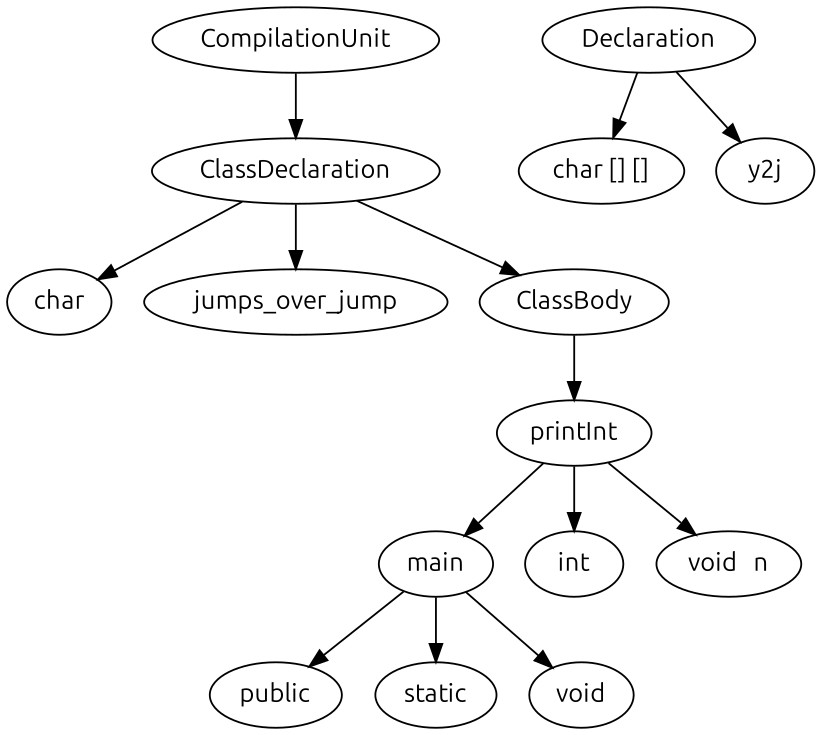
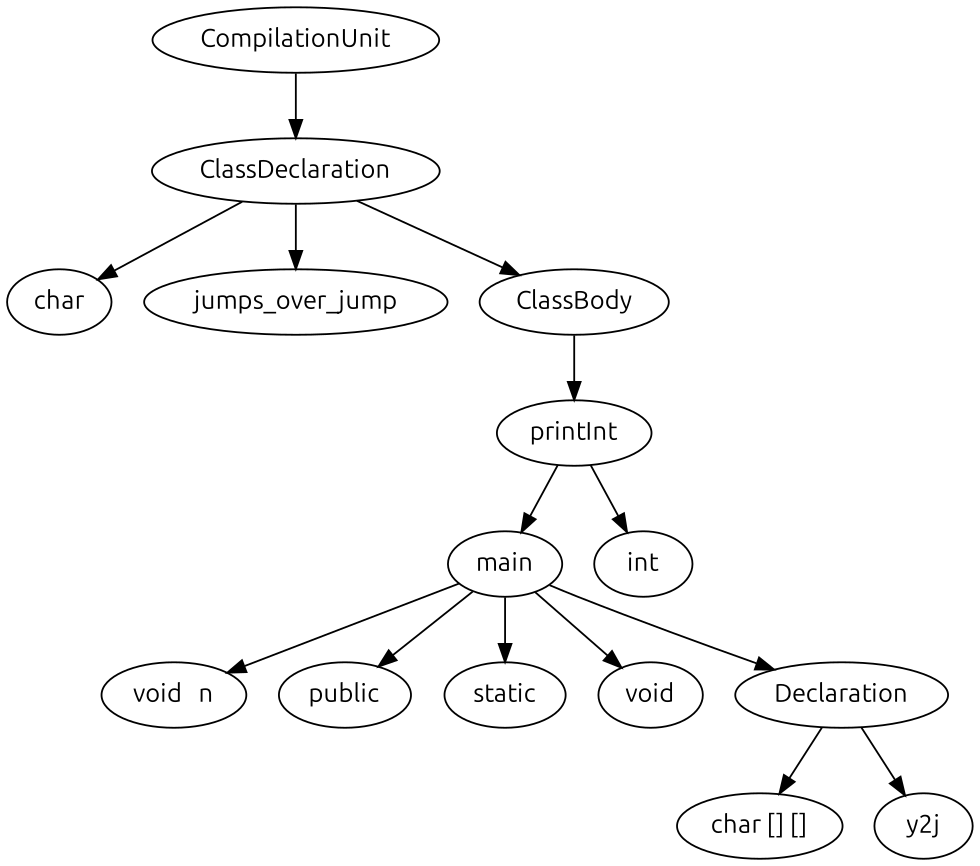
(645, 493) -> (352, 625)
none -> (653, 625)
